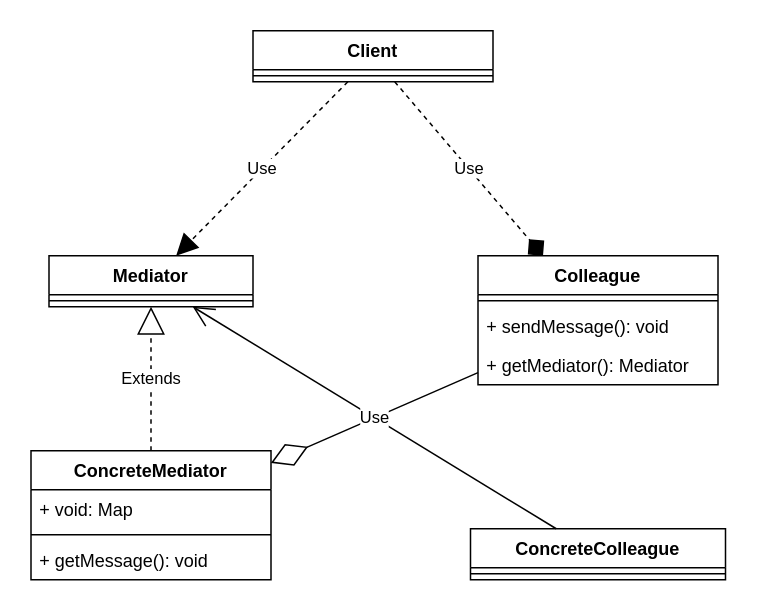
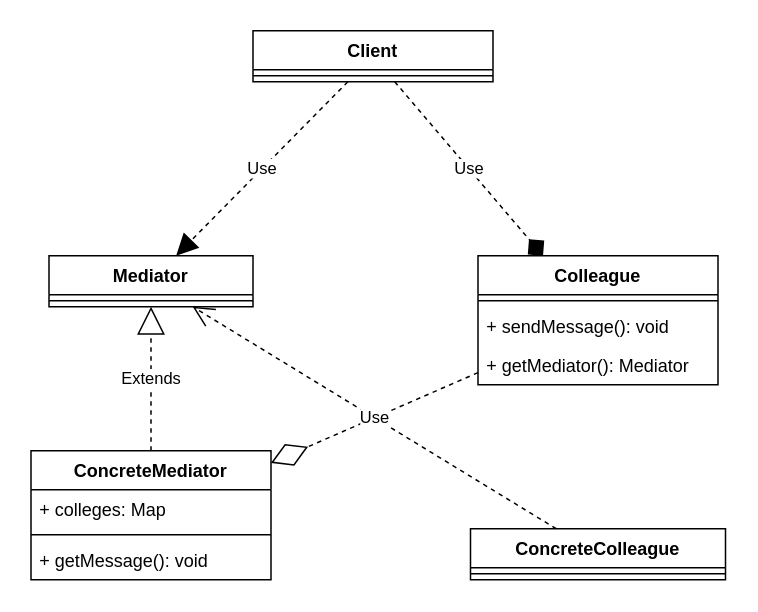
(431, 393) -> (431, 393)
(471, 477) -> (471, 477)
(85, 510) -> (103, 510)
